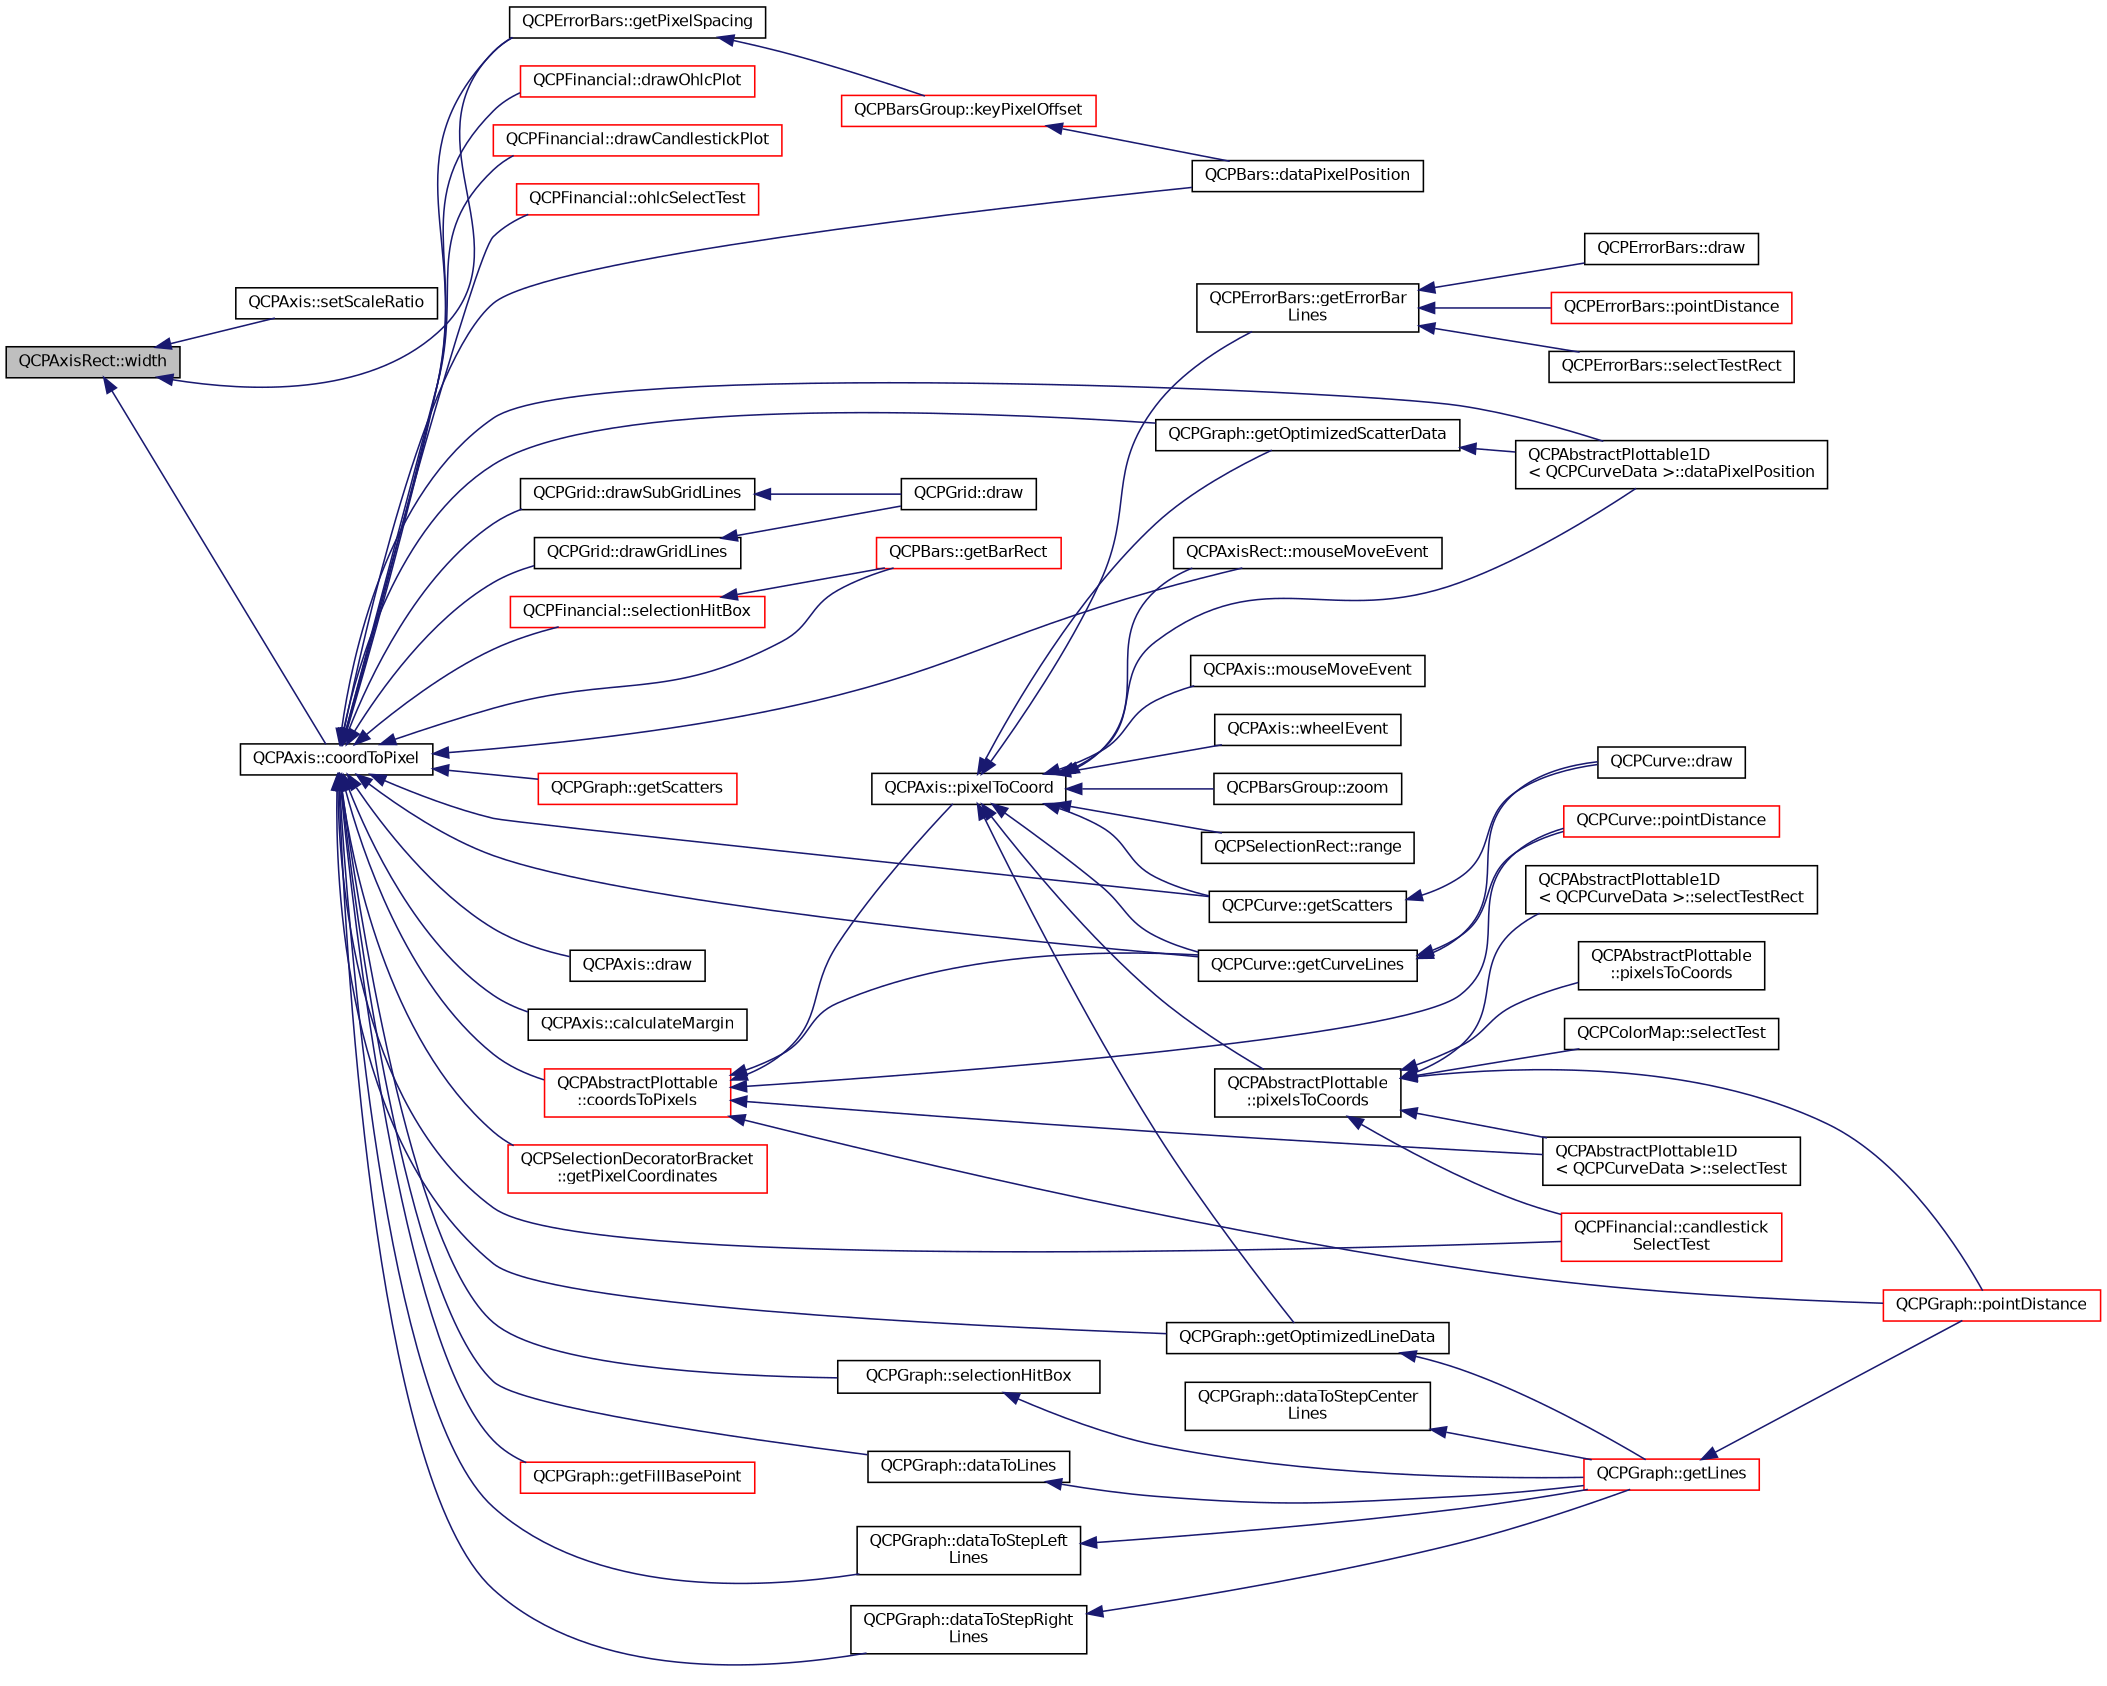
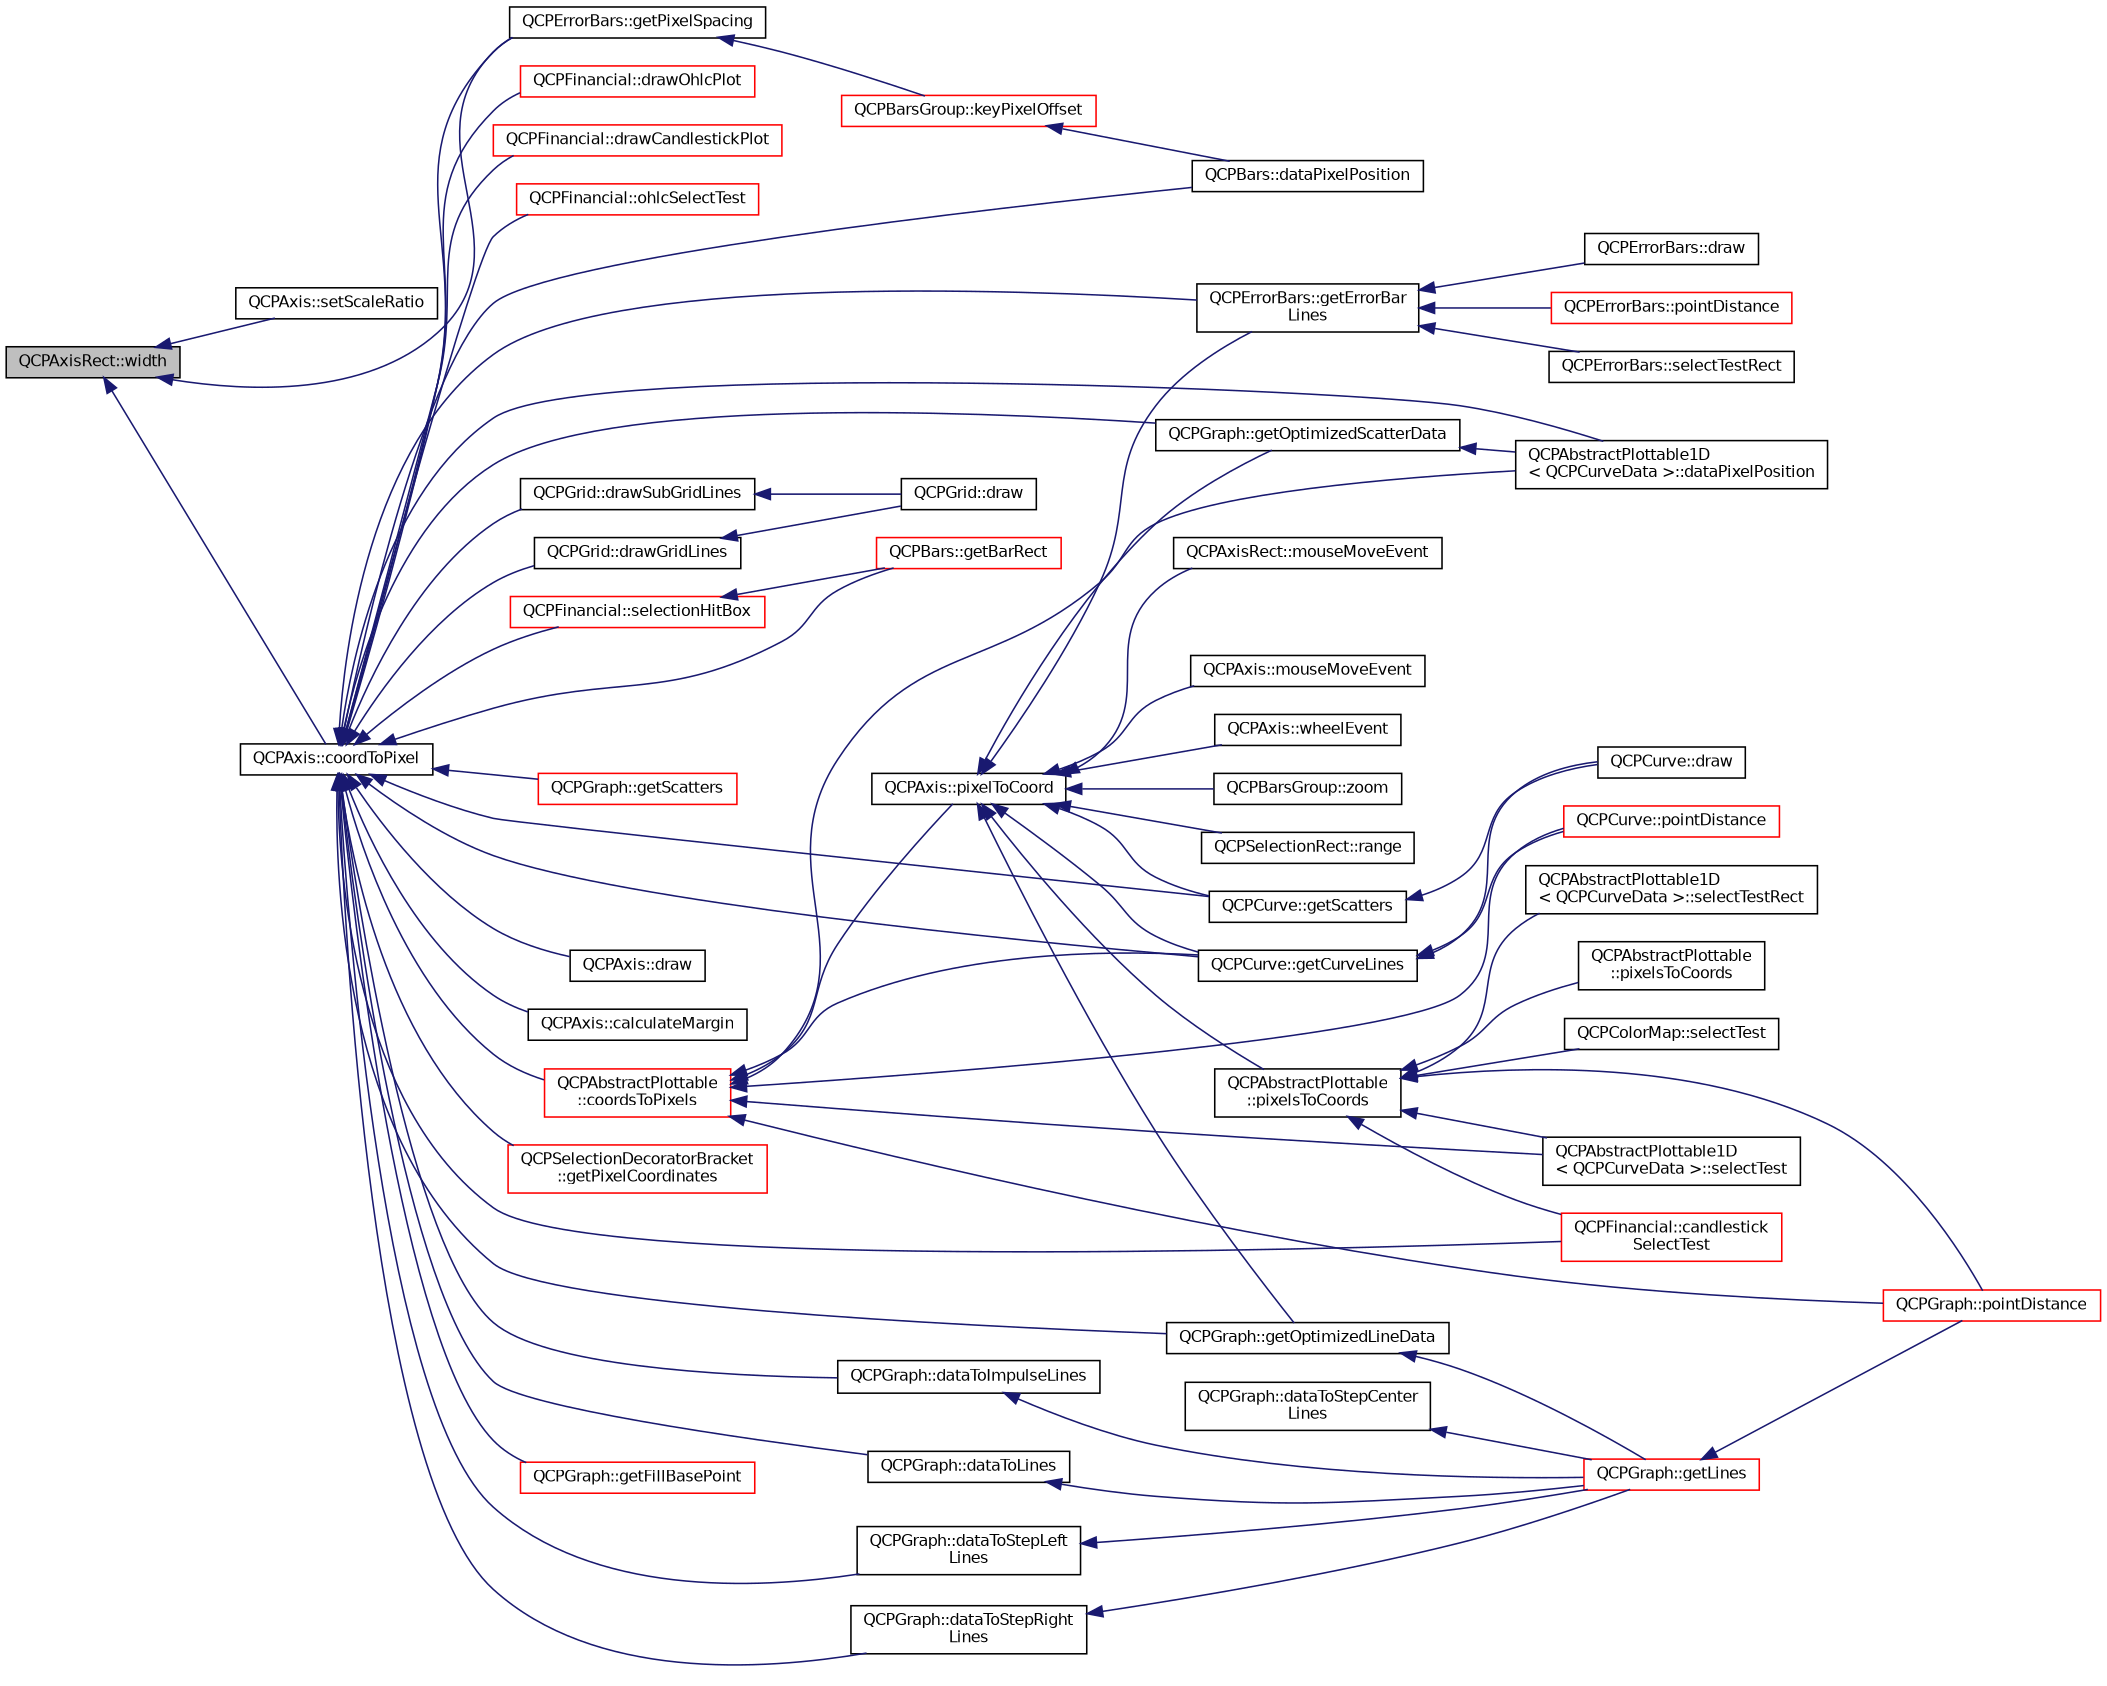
(1325, 600) -> (1003, 642)
(853, 691) -> (633, 309)
(969, 1377) -> (969, 1377)
